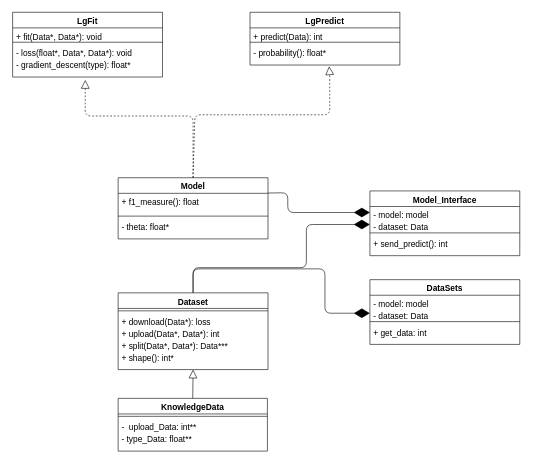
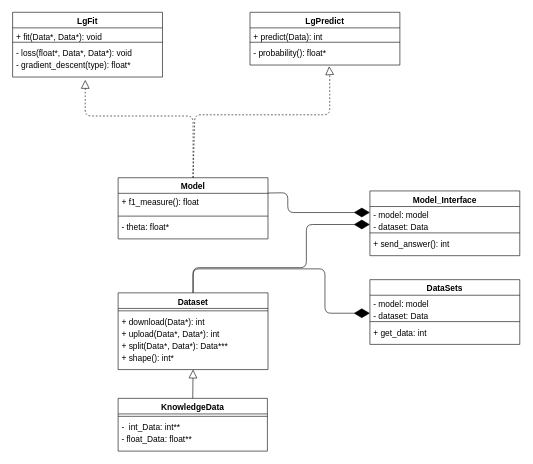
(417, 244) -> (416, 244)
(170, 322) -> (167, 322)
(165, 428) -> (158, 428)
(164, 440) -> (165, 440)
